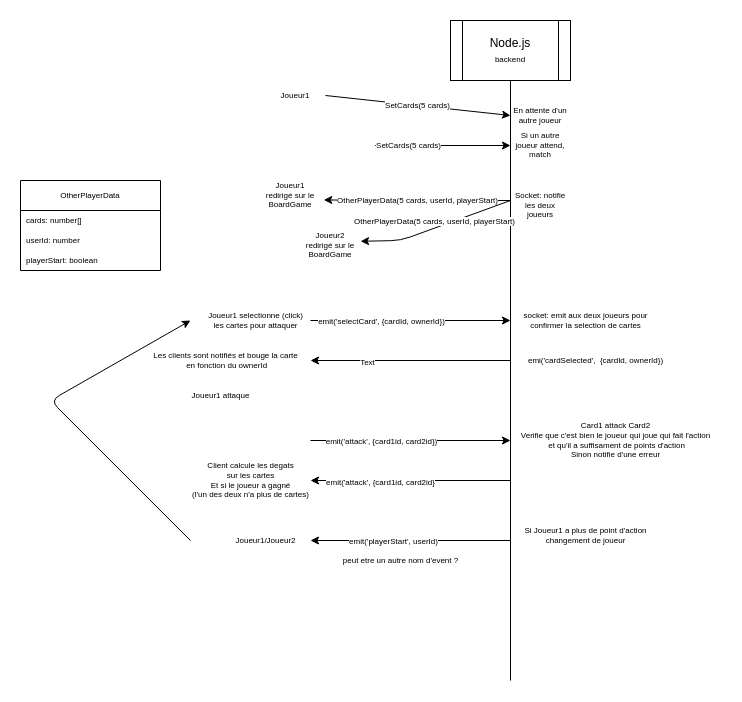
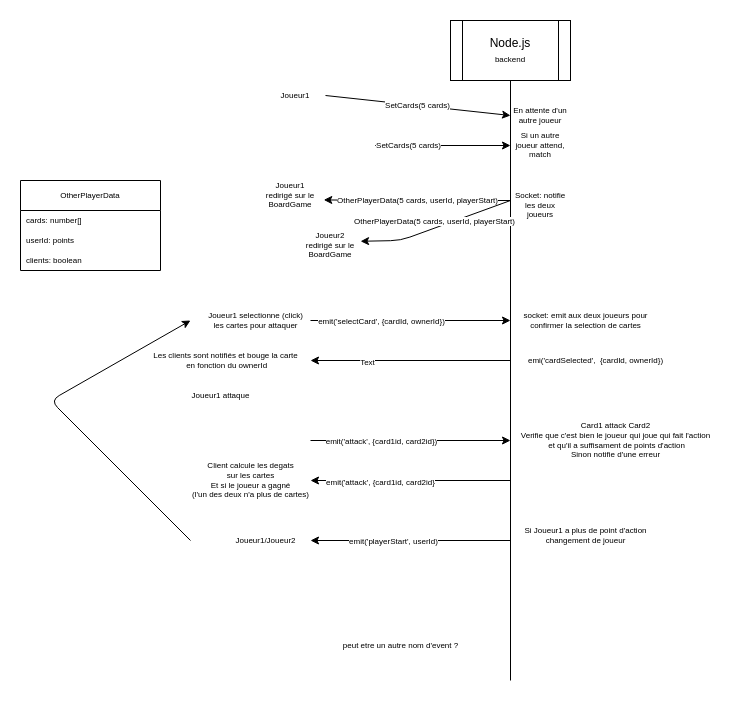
(56, 241) -> (55, 241)
(67, 261) -> (57, 261)
(401, 561) -> (401, 646)
